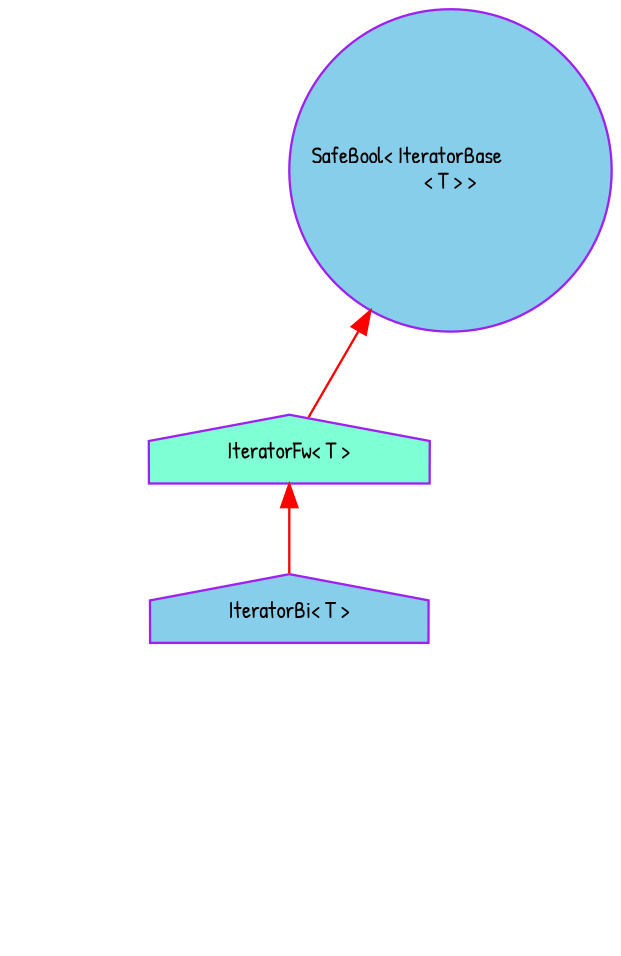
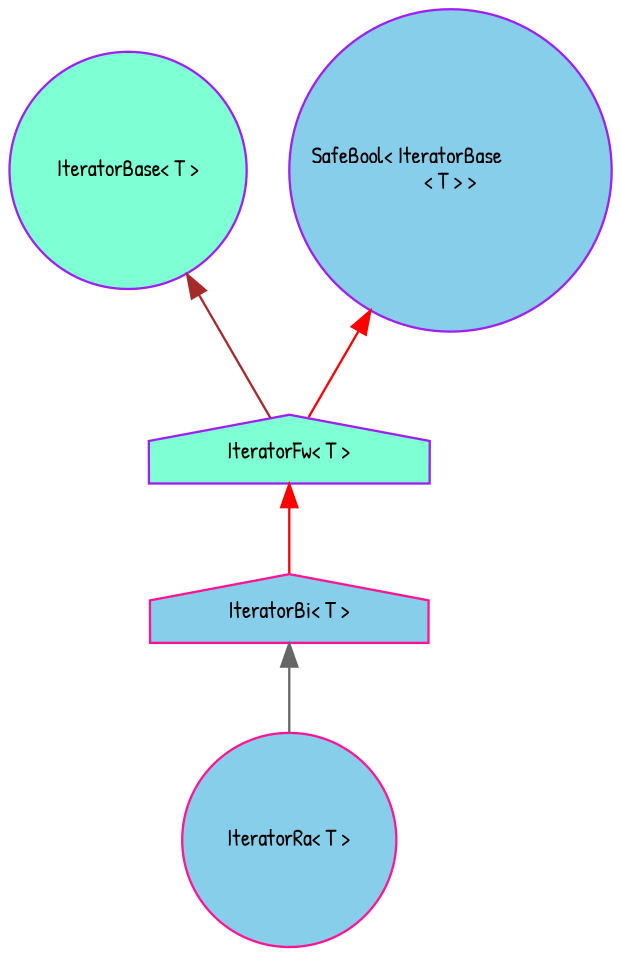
none -> (128, 170)
(289, 612) -> (289, 612)
none -> (289, 840)
